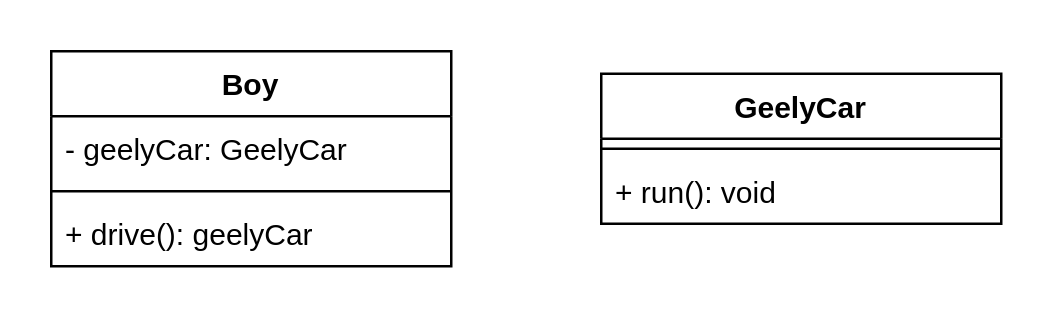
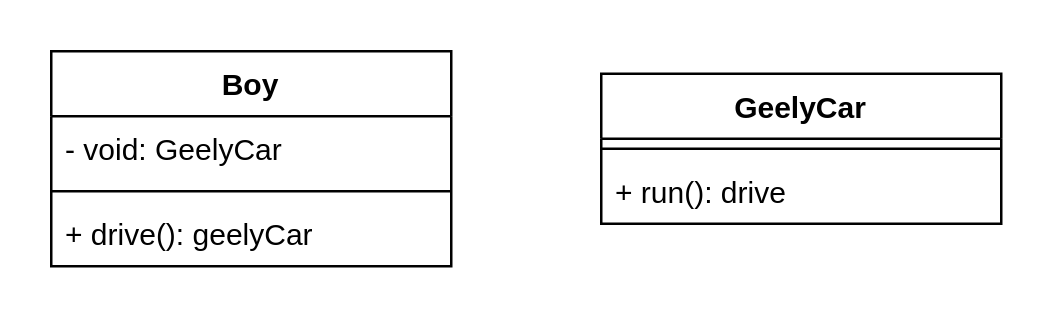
(214, 150) -> (180, 150)
(709, 193) -> (717, 193)
